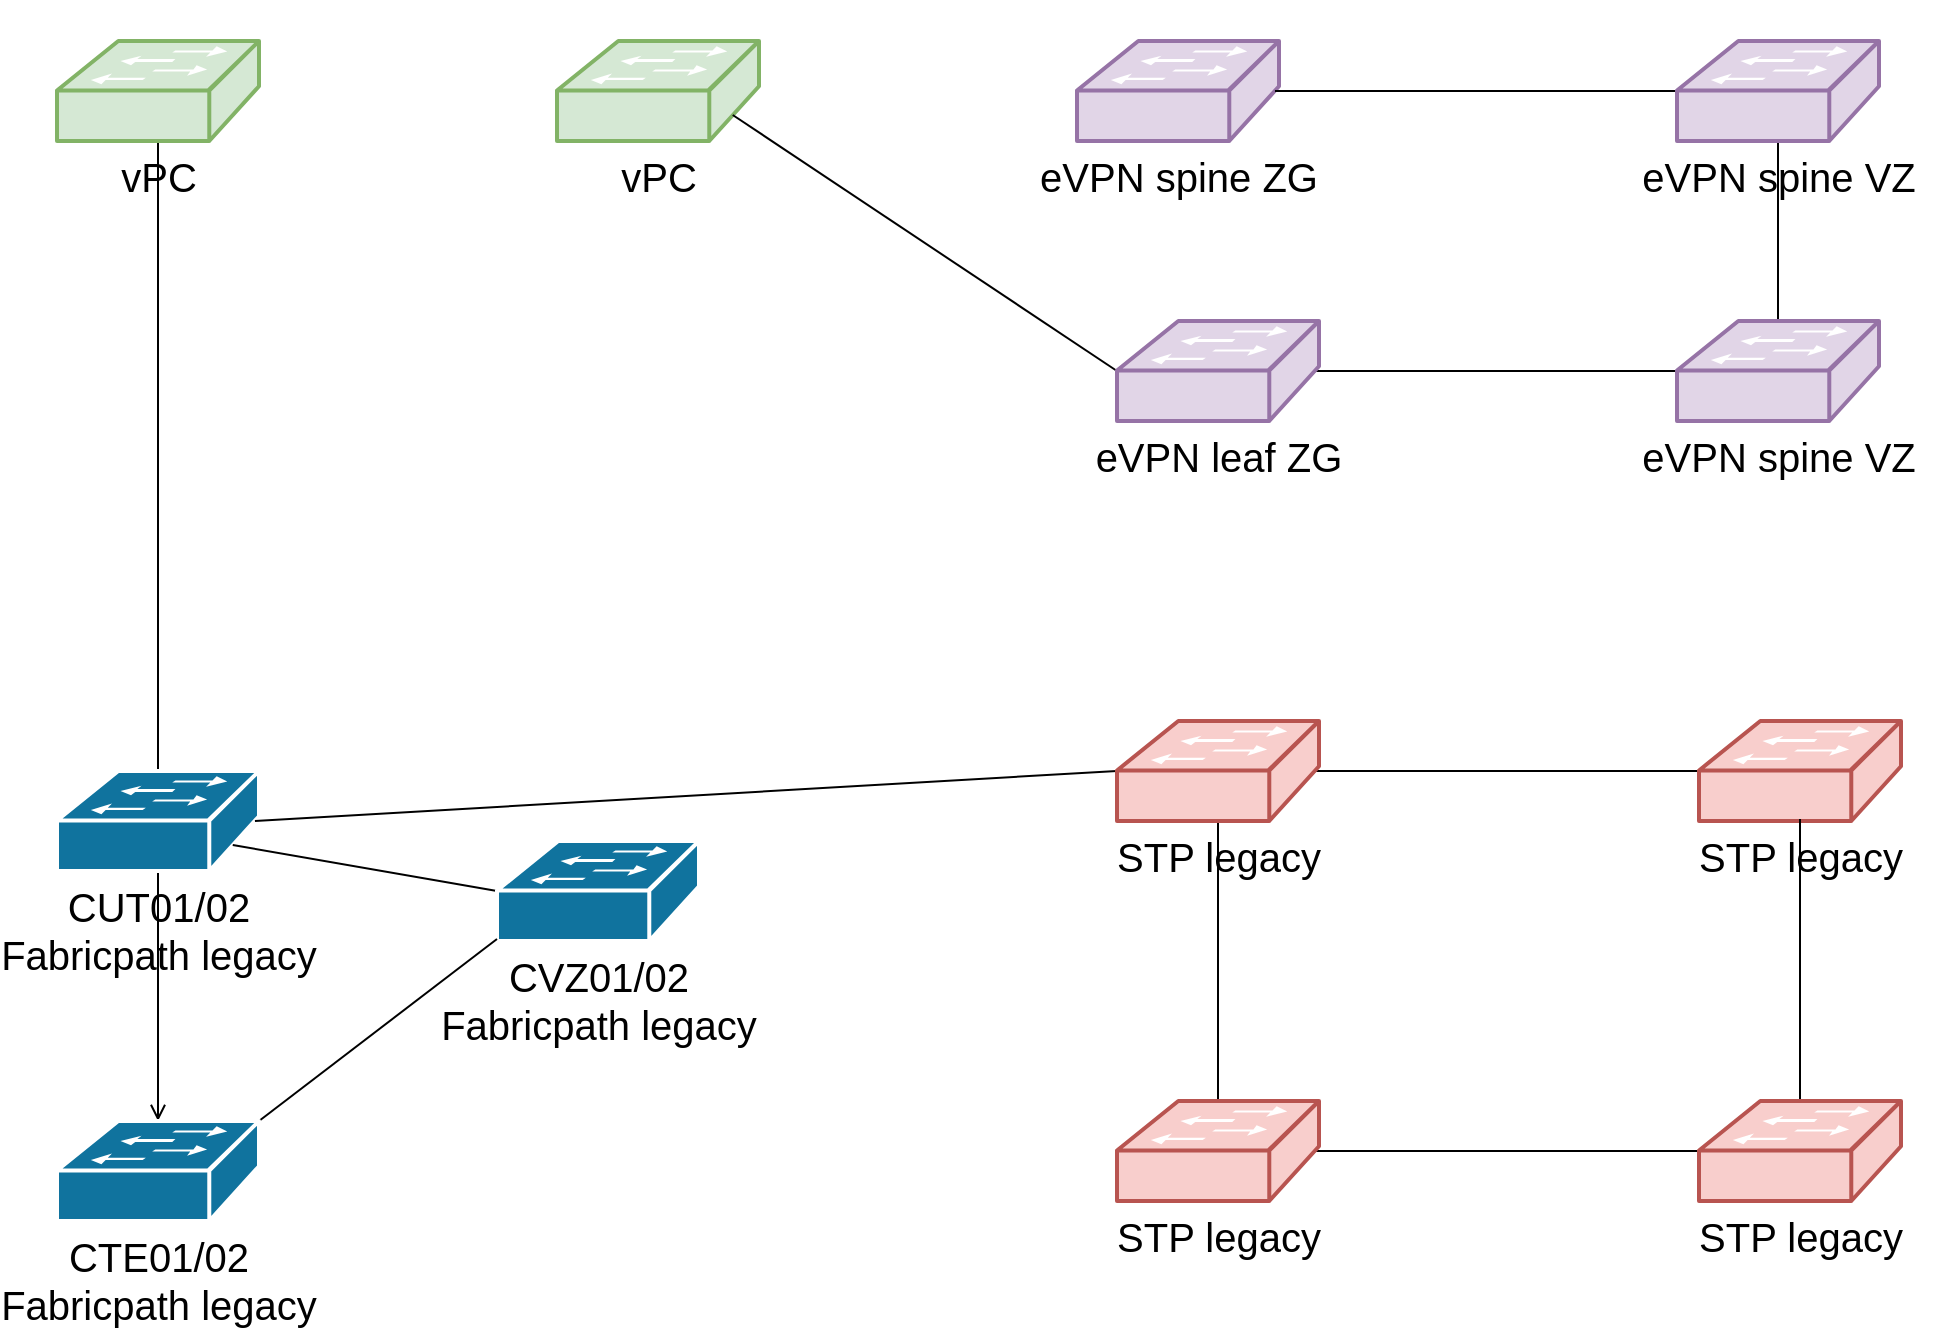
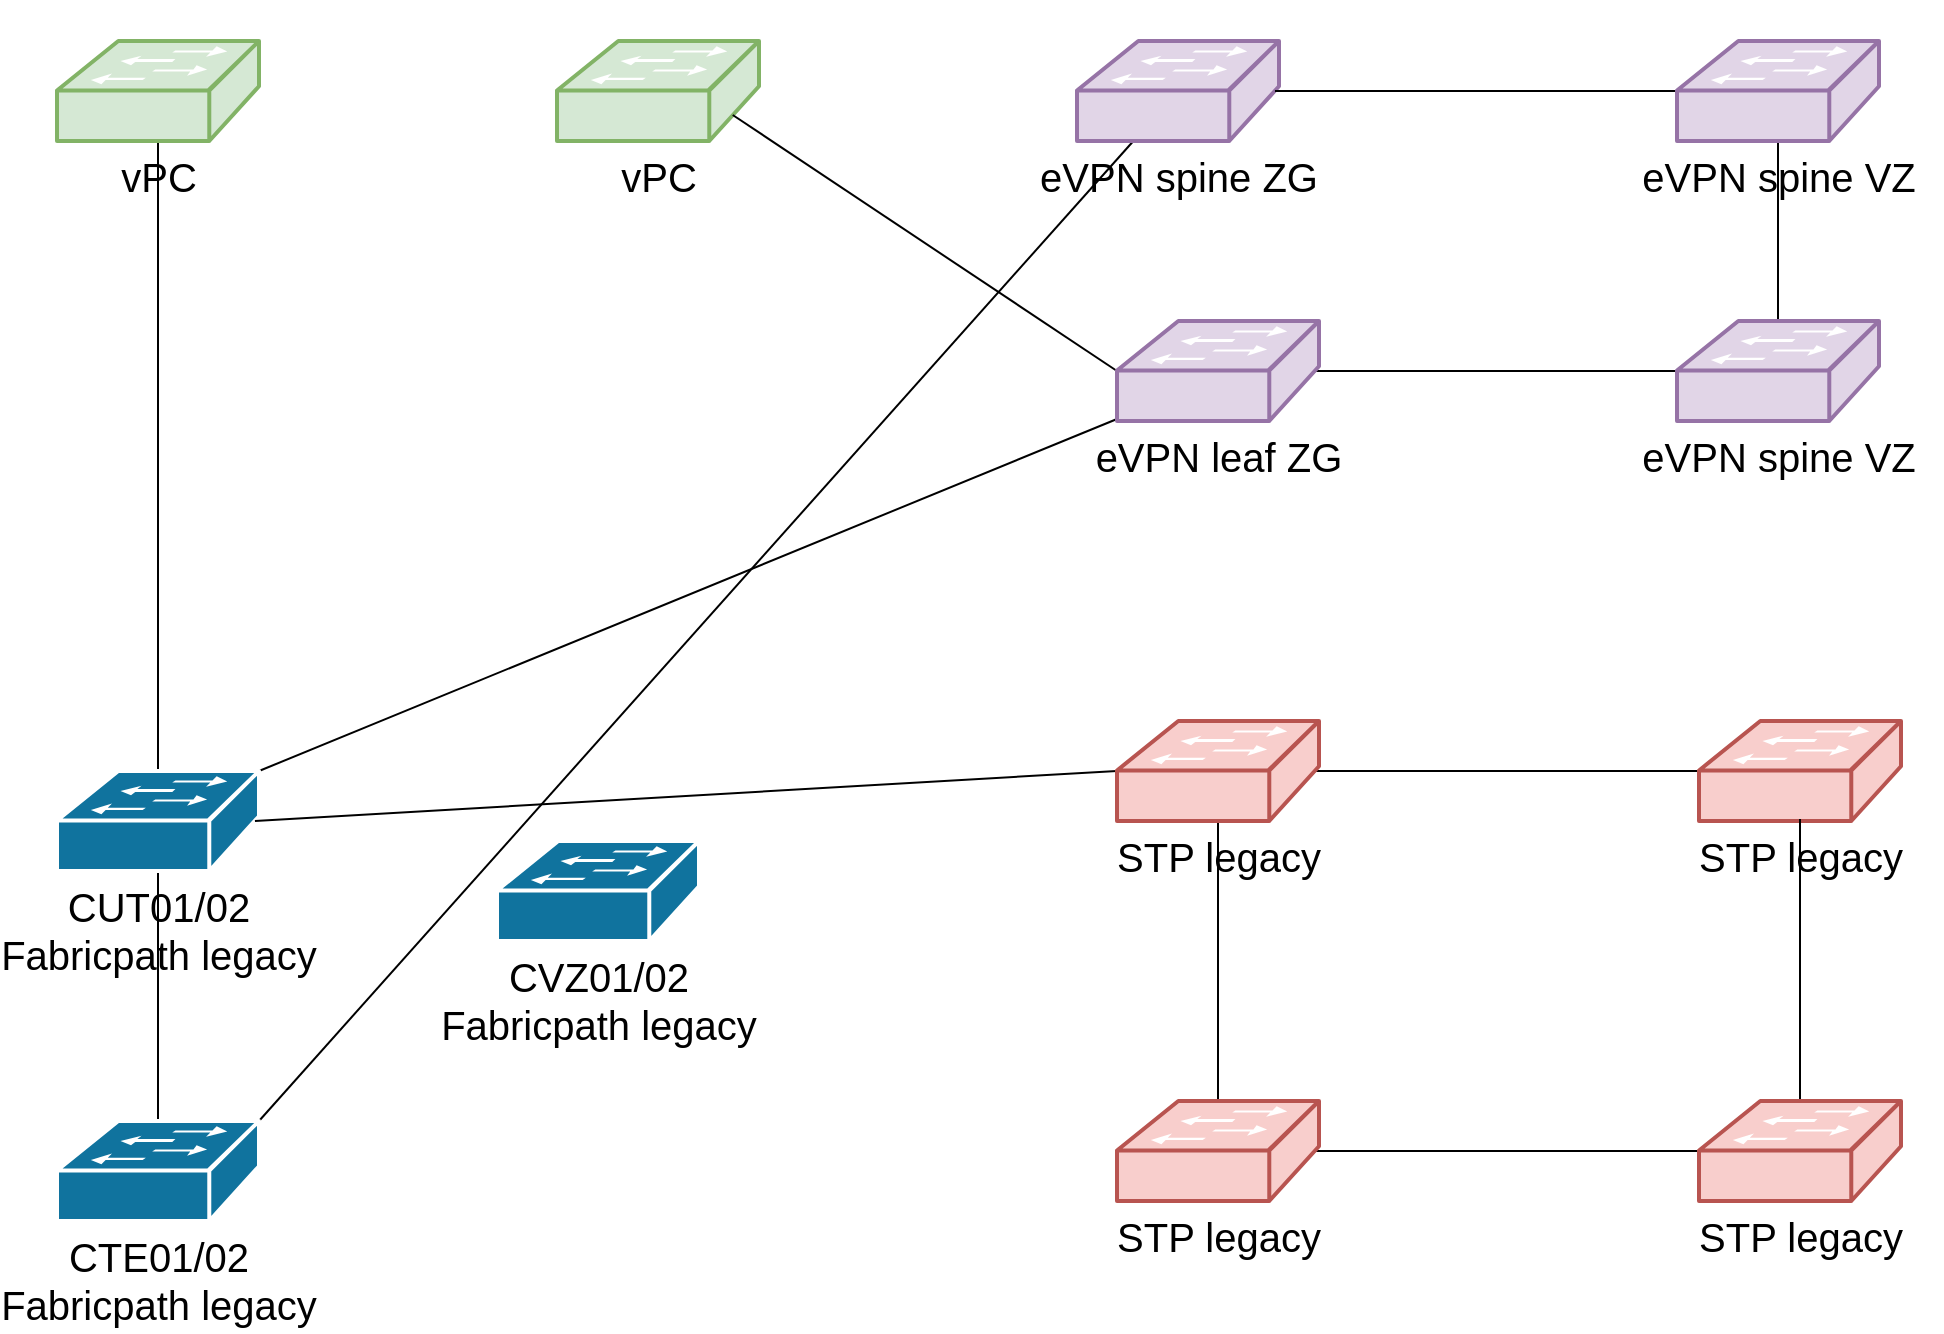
none -> (502, 671)
(365, 868) -> none
(378, 1030) -> (944, 353)
(158, 1113) -> (158, 1114)
